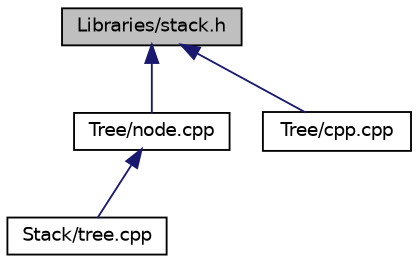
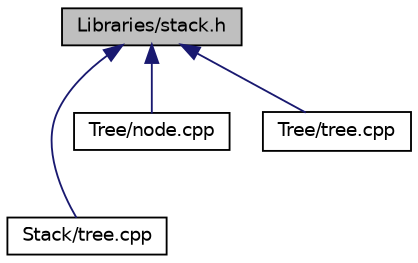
(337, 131) -> (337, 131)
(114, 192) -> (53, 129)
